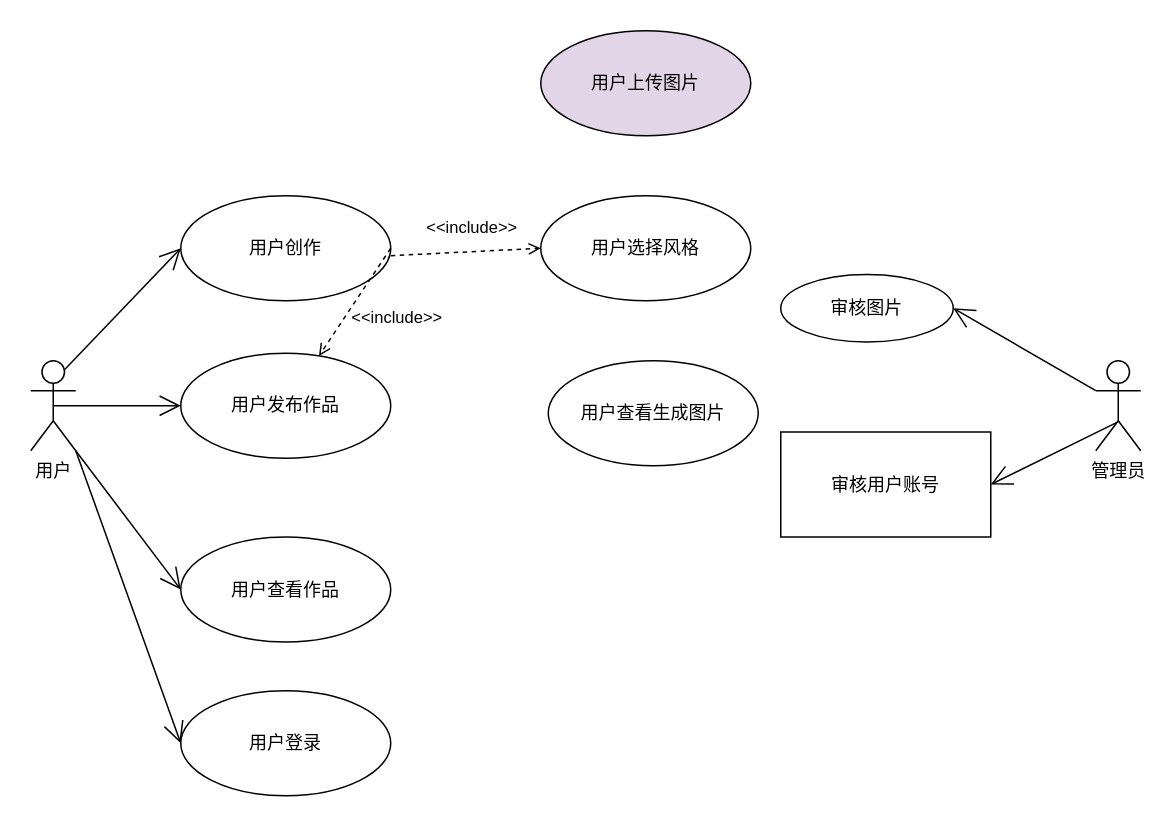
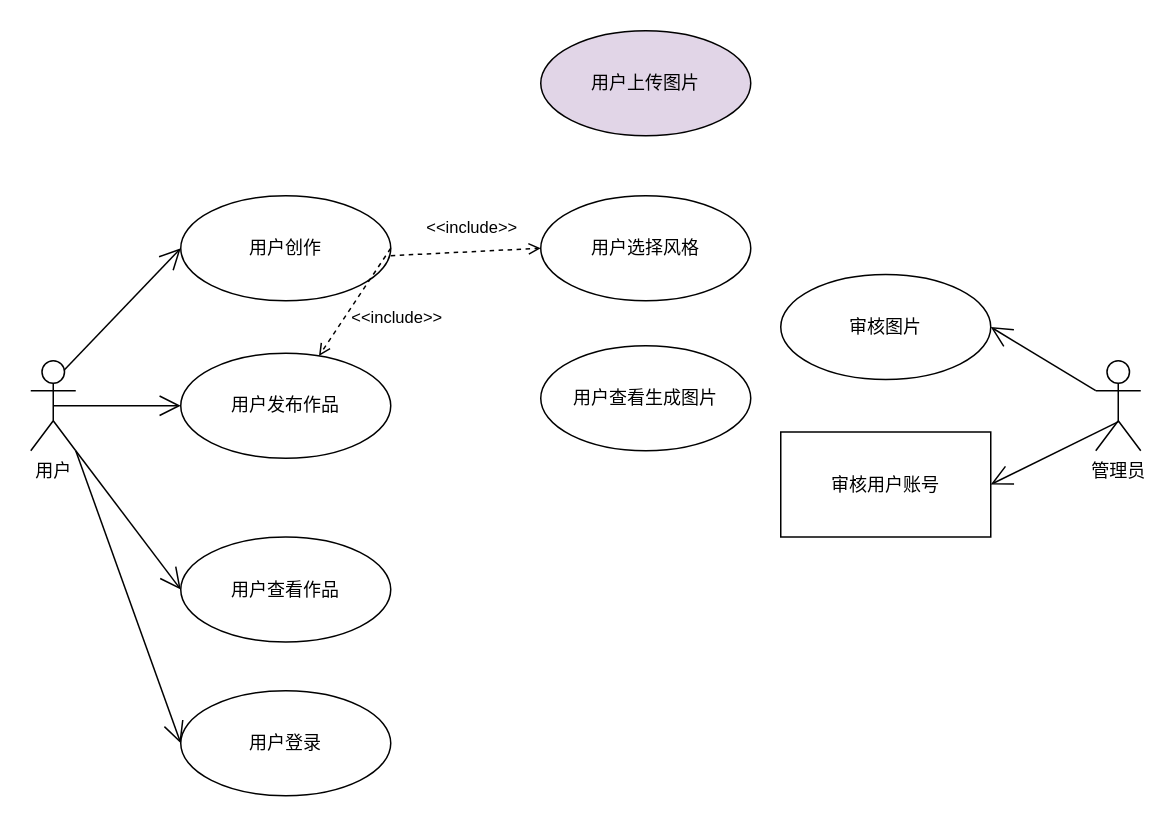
(867, 308) -> (886, 327)
(653, 413) -> (646, 398)
